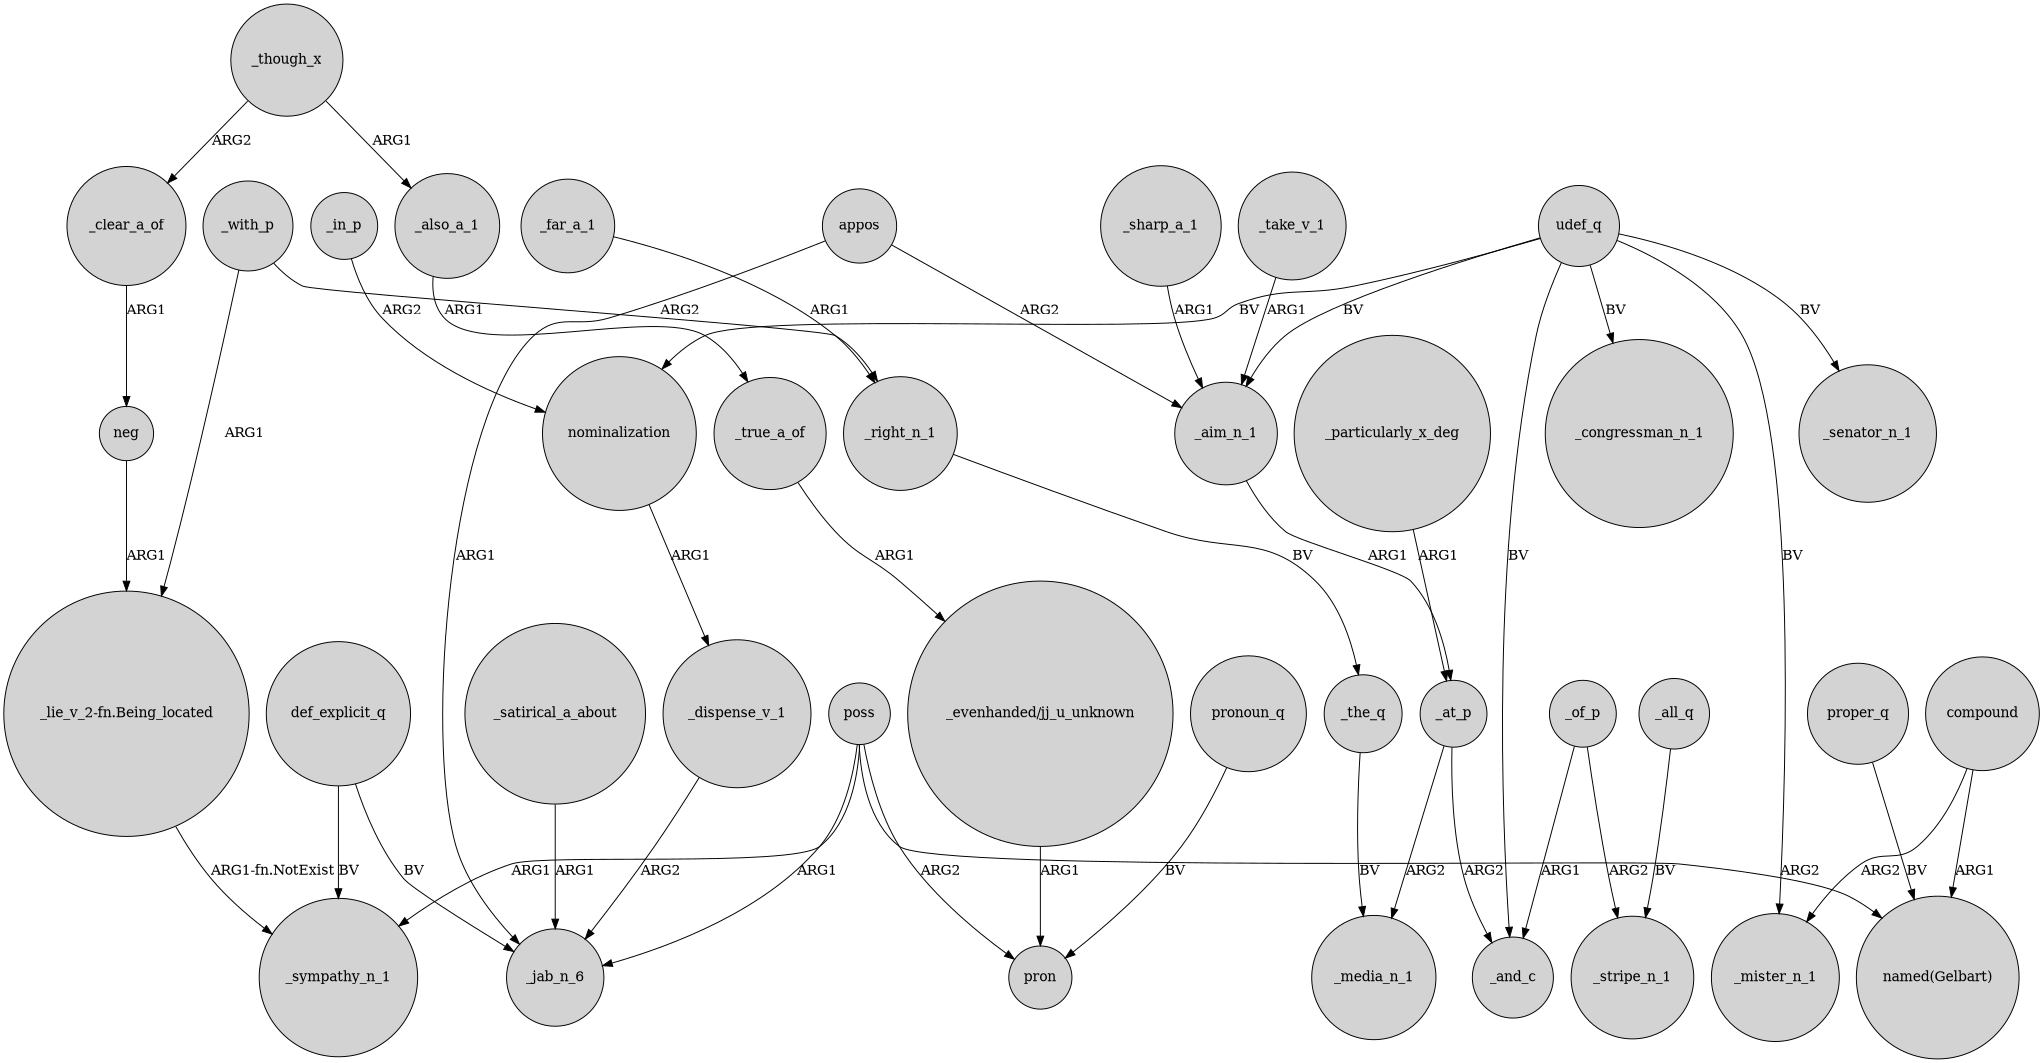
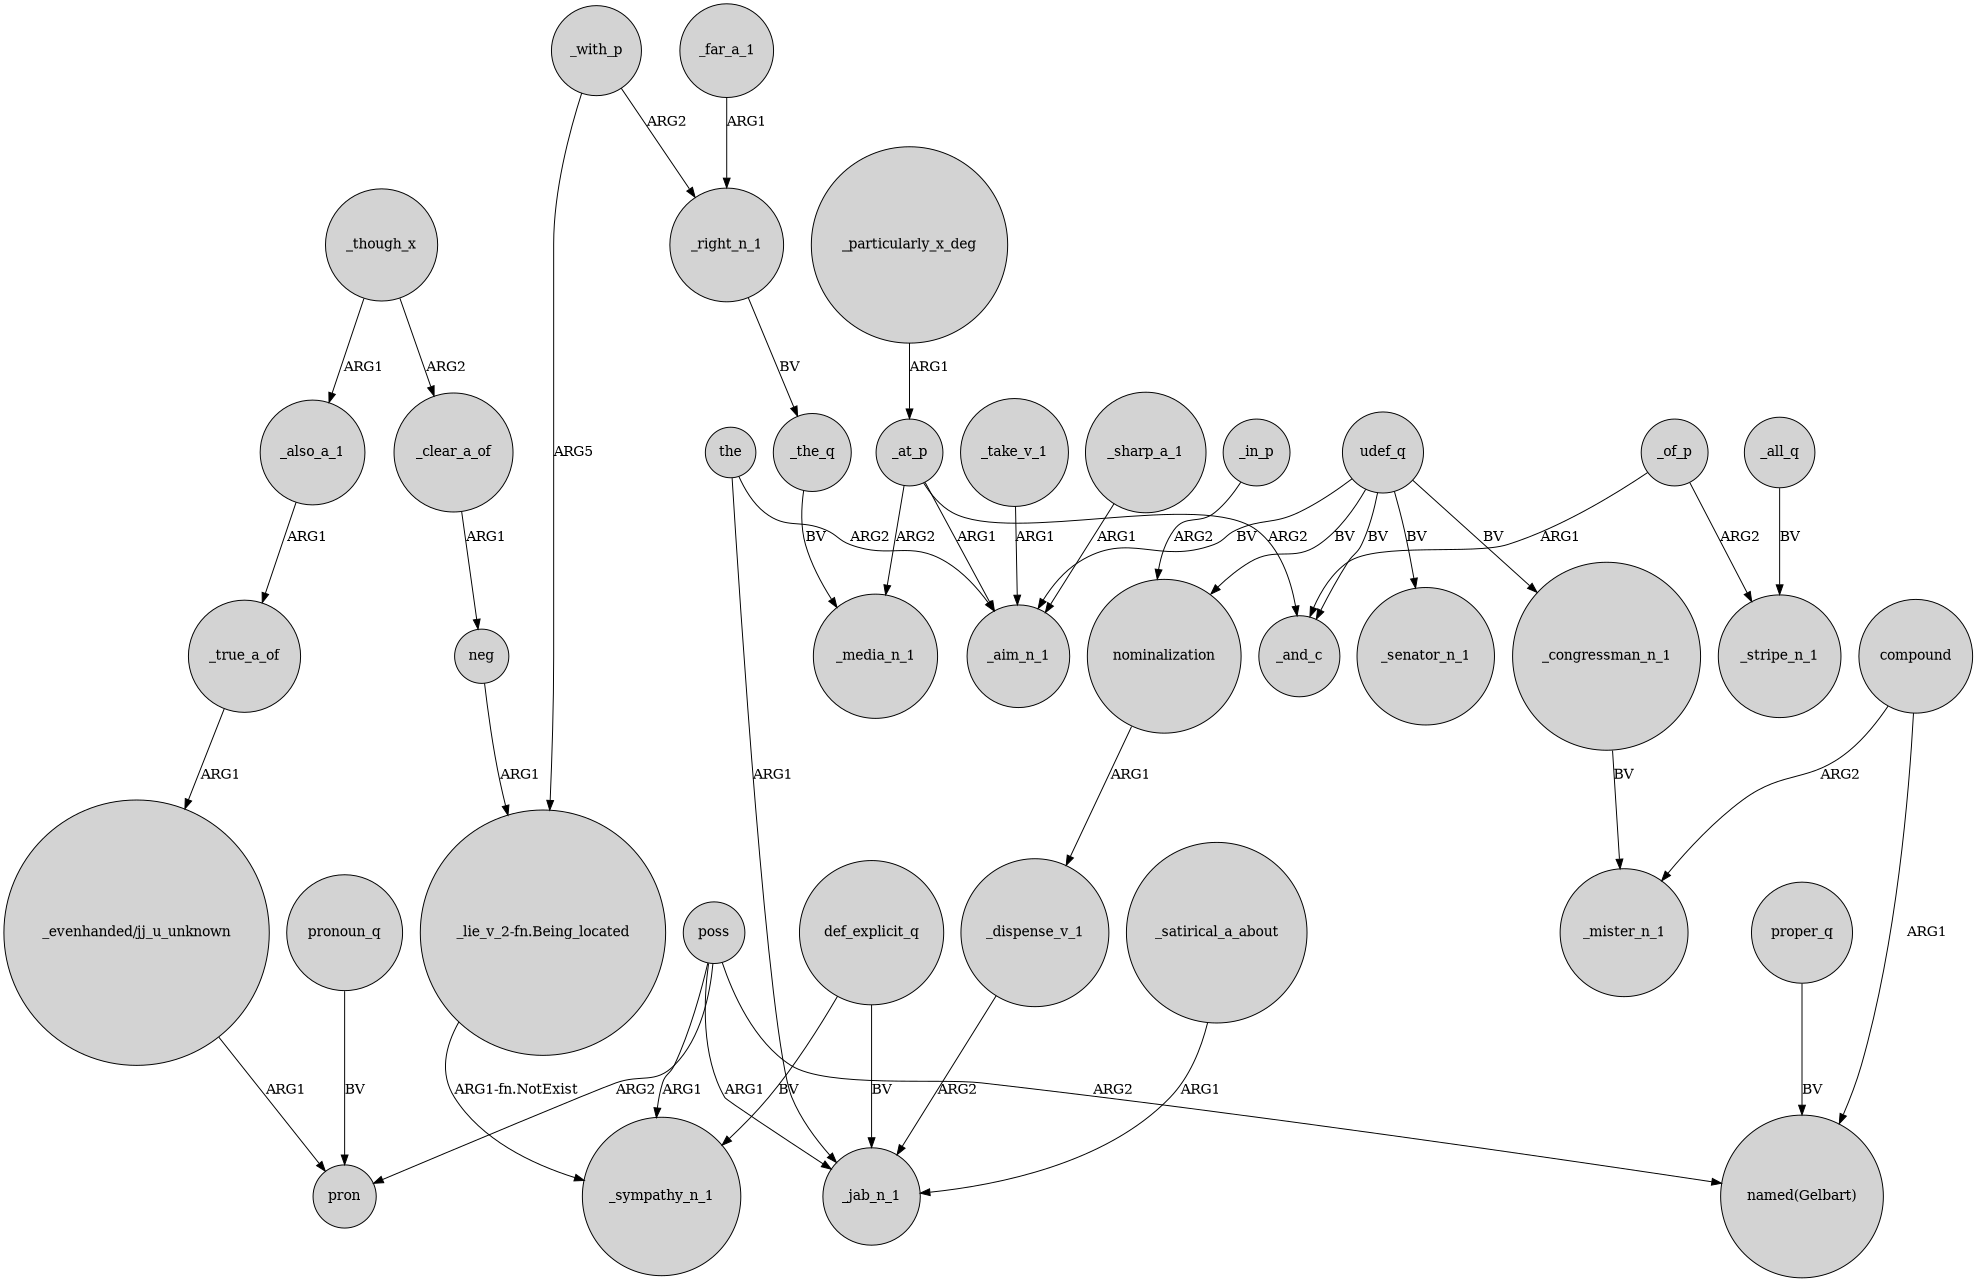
(860, 226) -> (731, 452)
(245, 434) -> (574, 452)
(1781, 537) -> (1616, 805)
(1365, 561) -> (957, 542)
(555, 978) -> (872, 1196)
